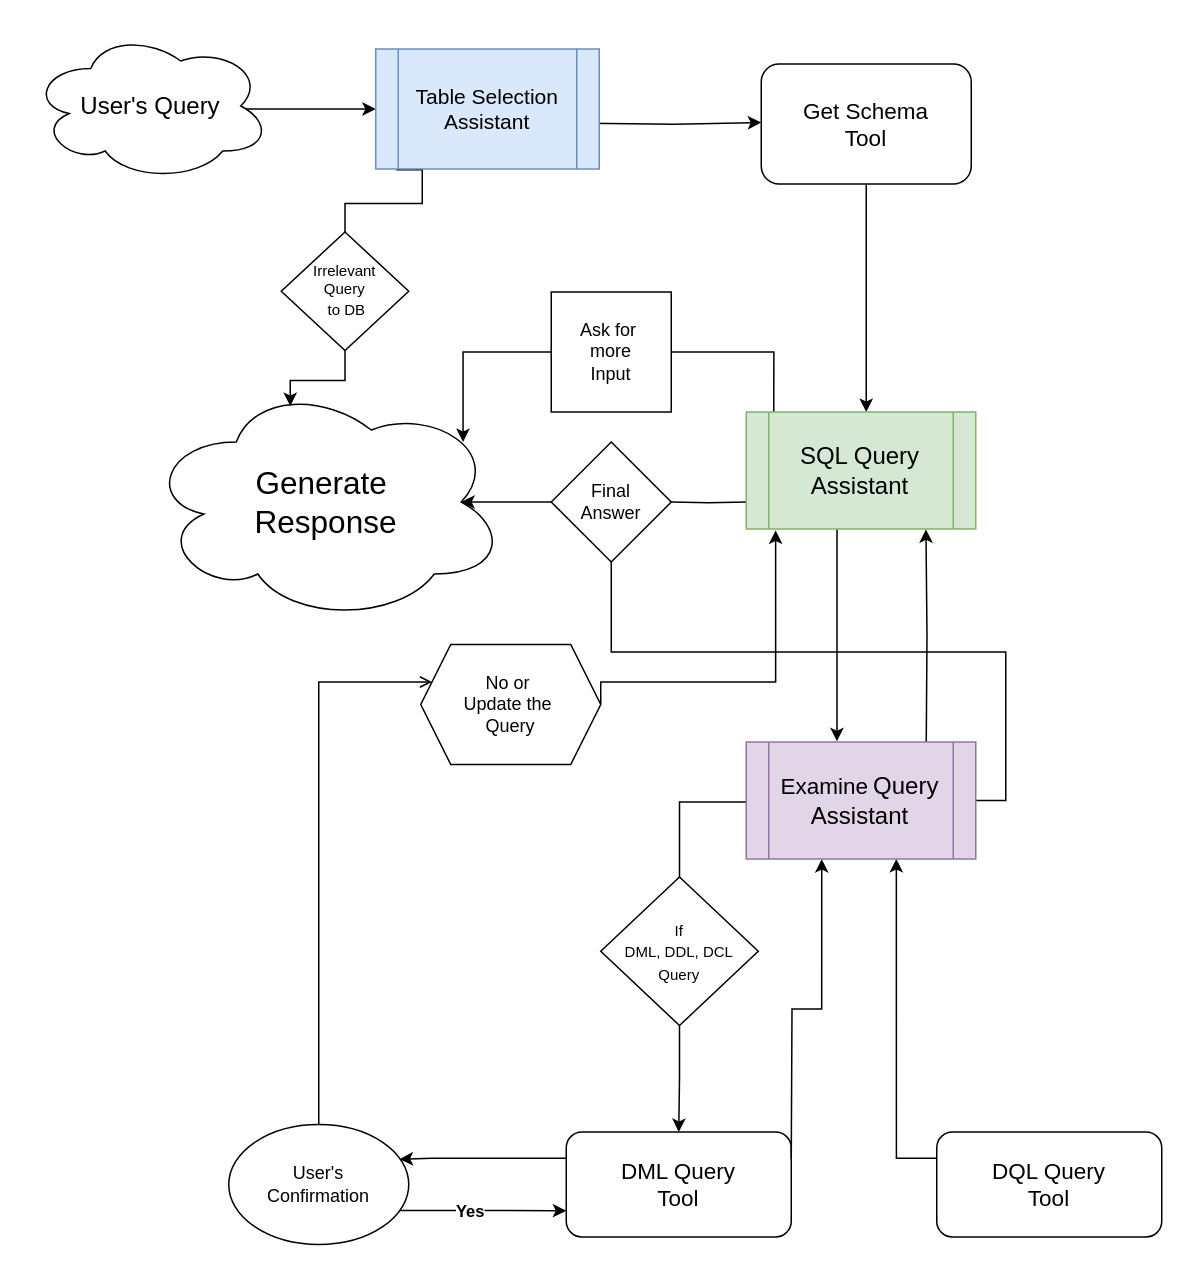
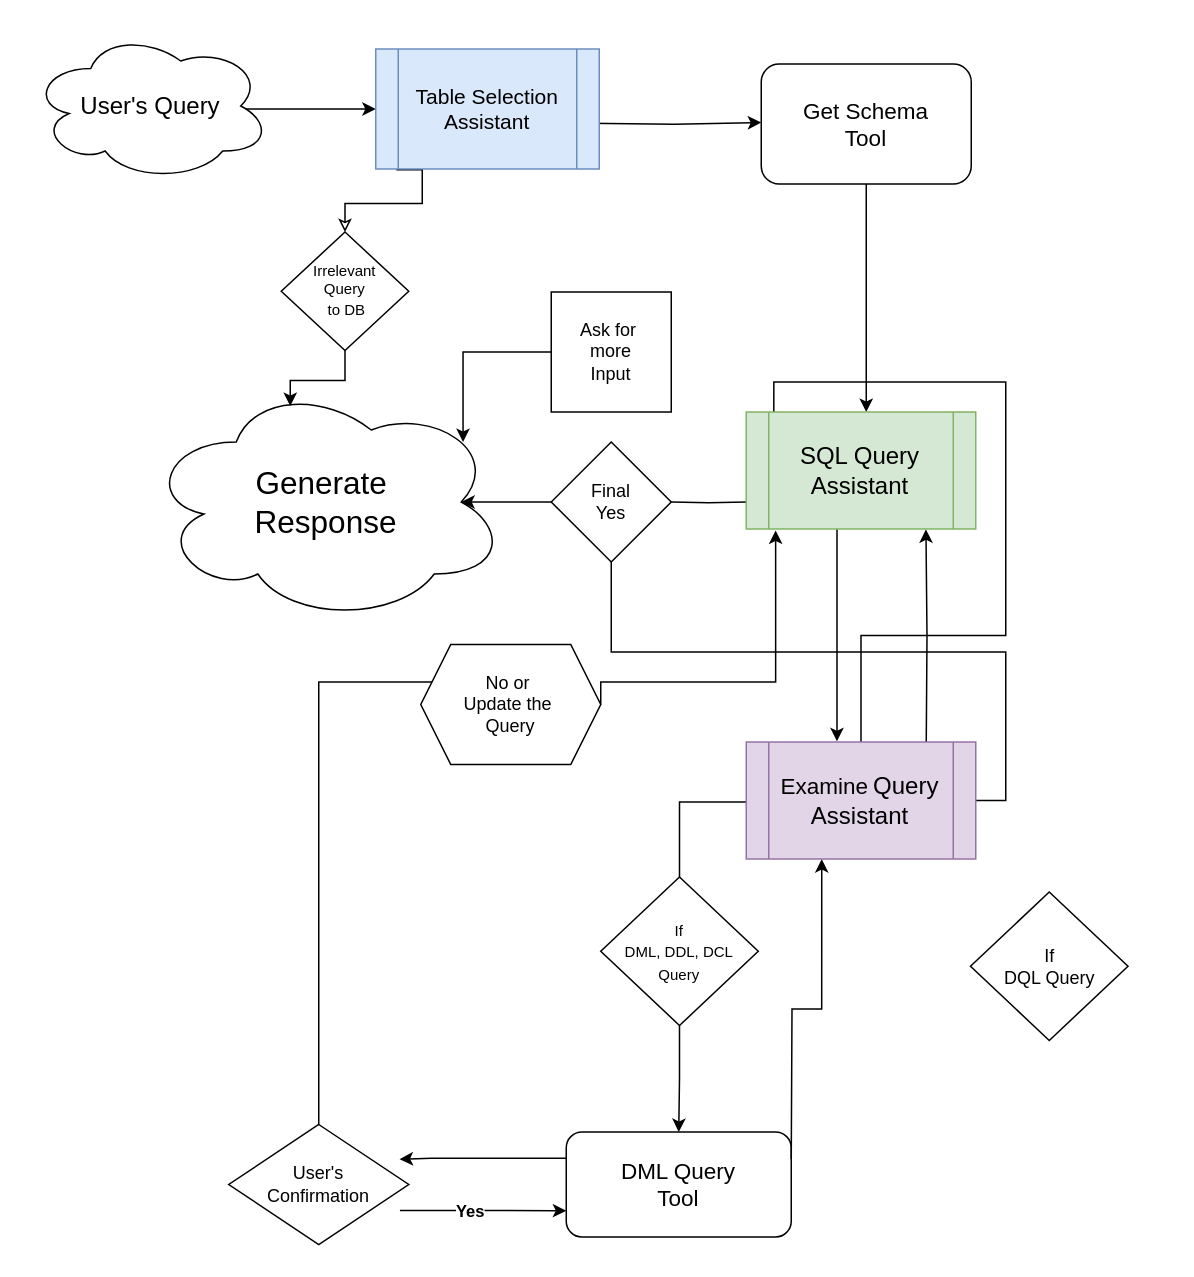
(345, 224) -> (345, 220)
(739, 352) -> (1006, 517)
(611, 502) -> (611, 502)
(425, 682) -> (425, 682)
none -> (1049, 966)
(896, 1034) -> none
(319, 1184) -> (319, 1184)
(1049, 1184) -> none
